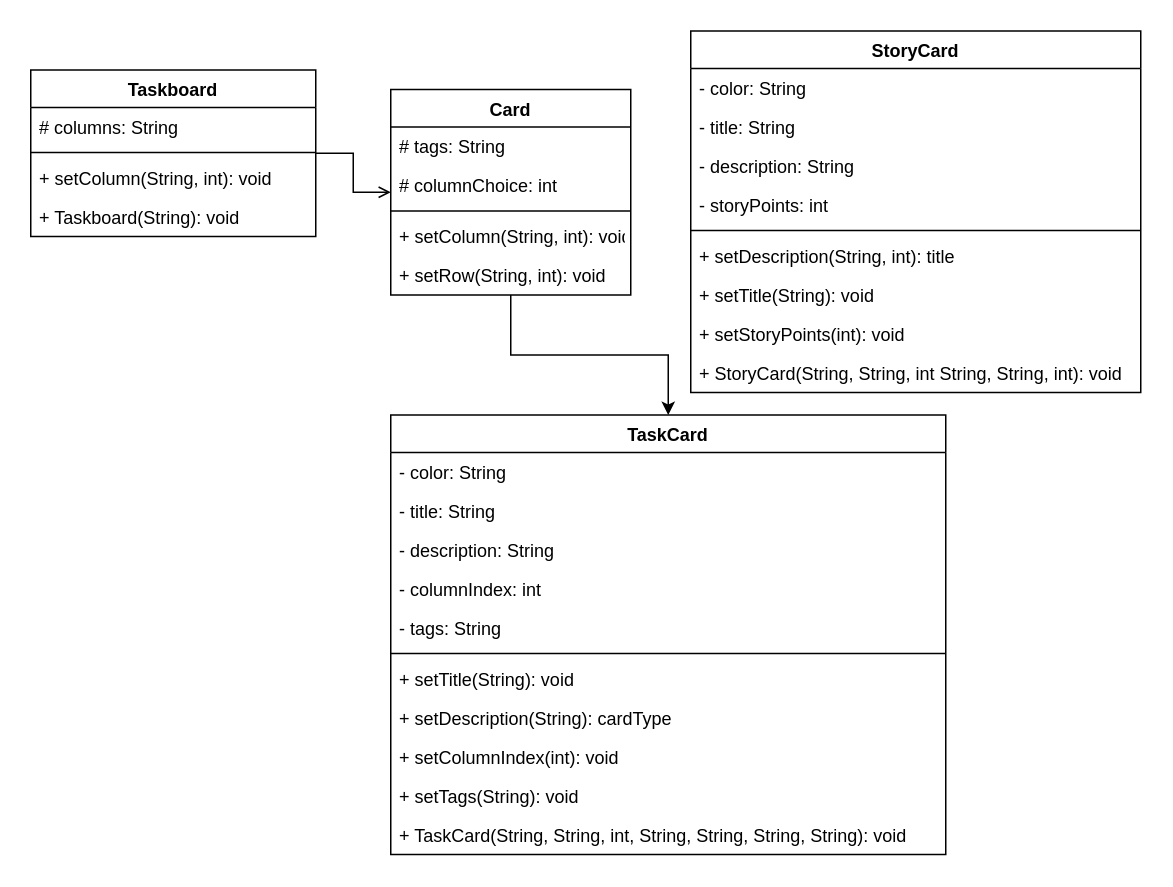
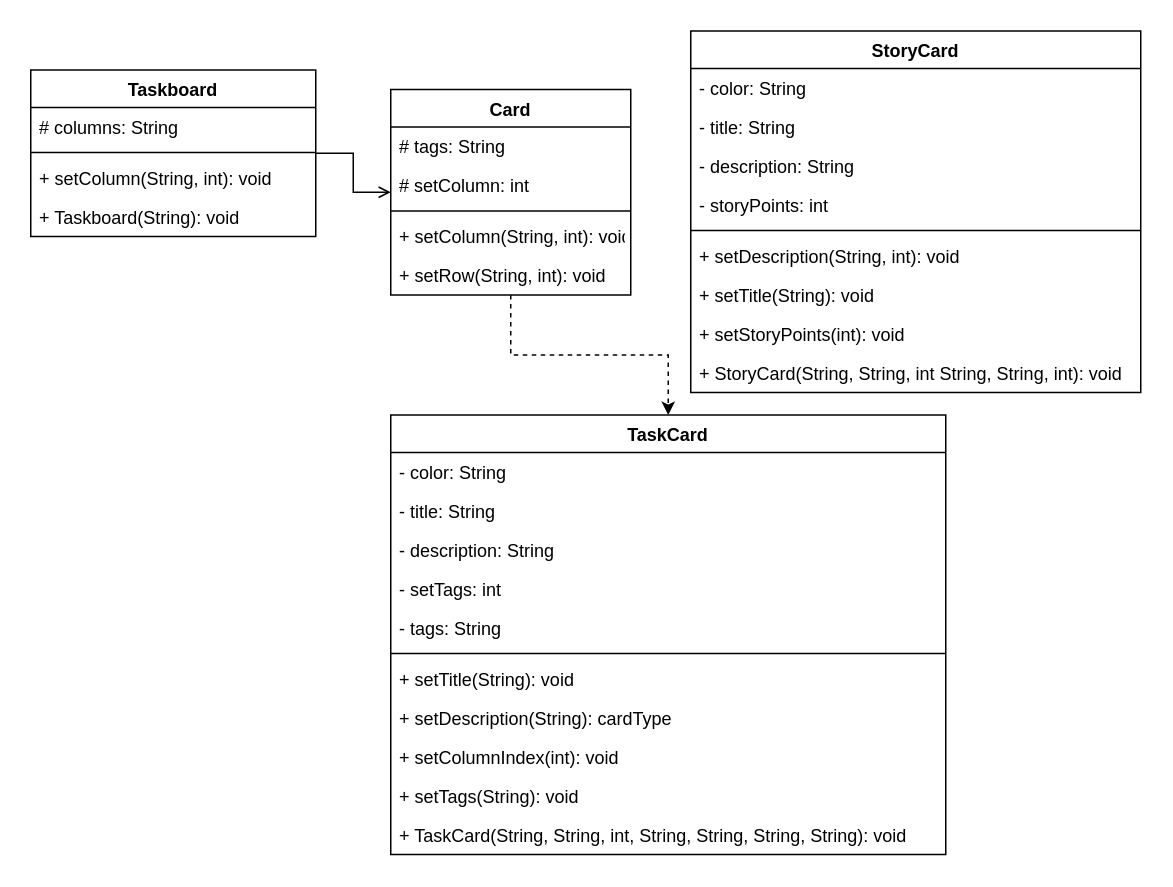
(481, 186) -> (468, 186)
(855, 257) -> (852, 257)
(586, 355) -> (586, 355)
(478, 590) -> (460, 590)
